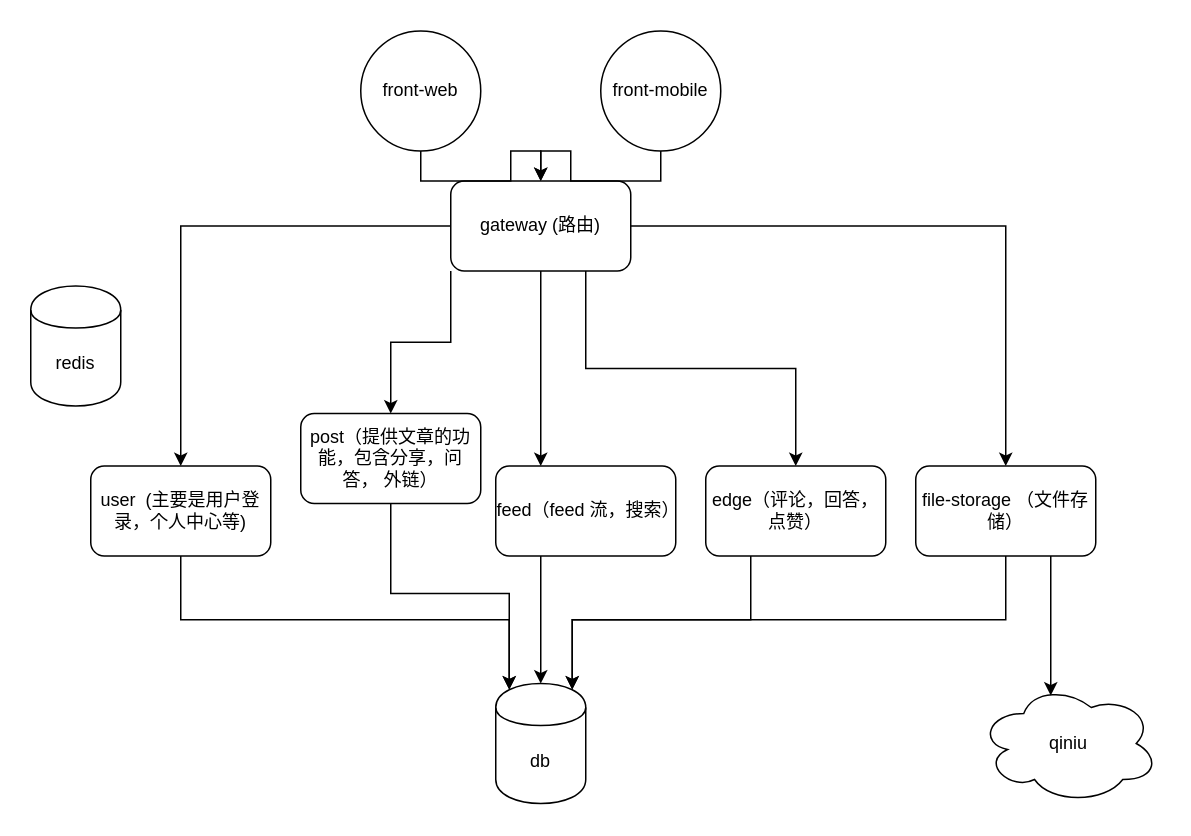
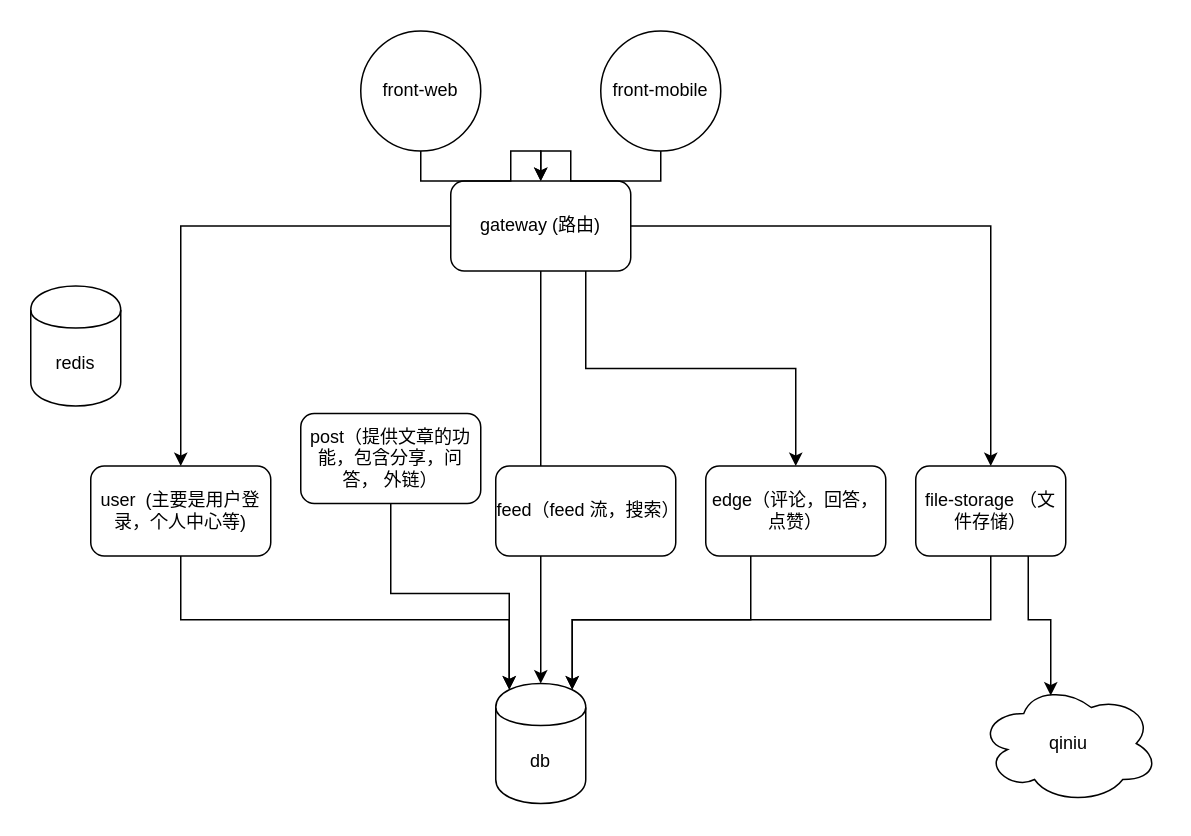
(426, 342) -> none
(541, 454) -> (541, 458)
(1006, 511) -> (991, 511)
